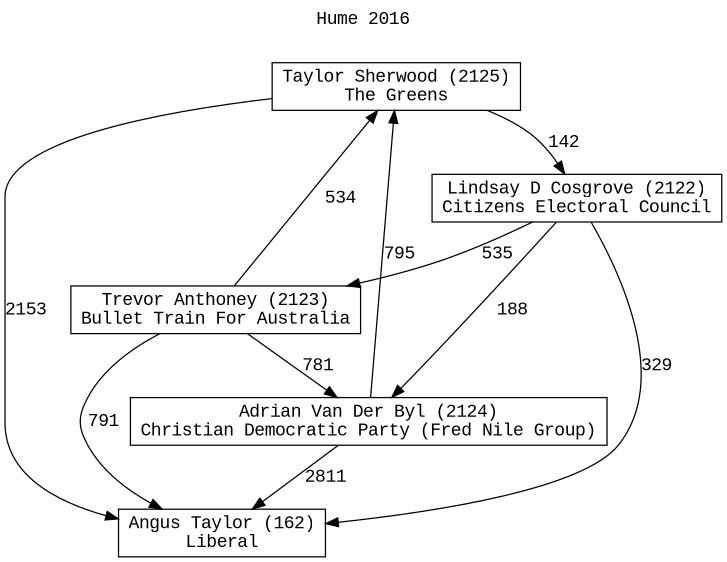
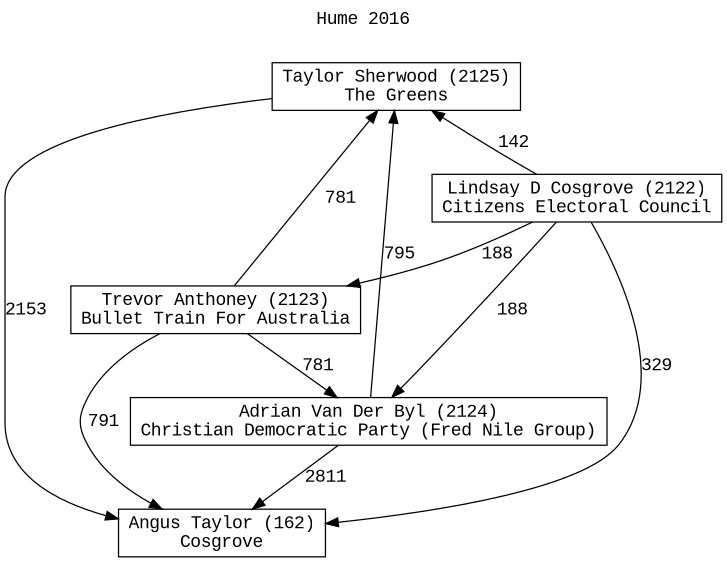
(527, 131) -> (489, 147)
(341, 198) -> (341, 198)
(497, 254) -> (497, 254)
(222, 533) -> (222, 533)
